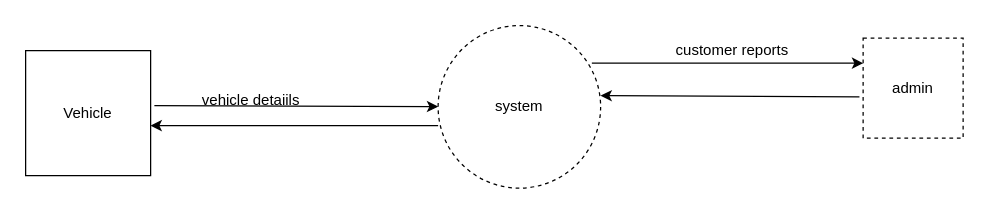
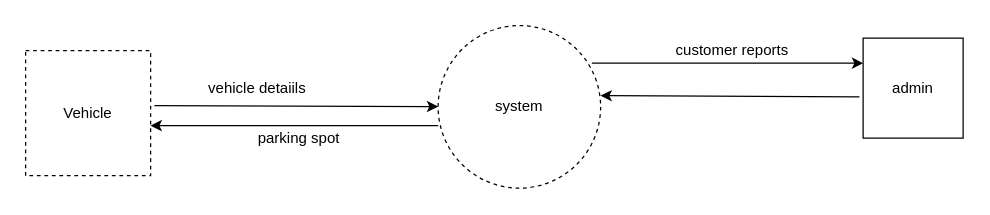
(913, 88) -> (913, 88)
(251, 101) -> (257, 88)
(88, 113) -> (88, 113)
none -> (301, 138)
